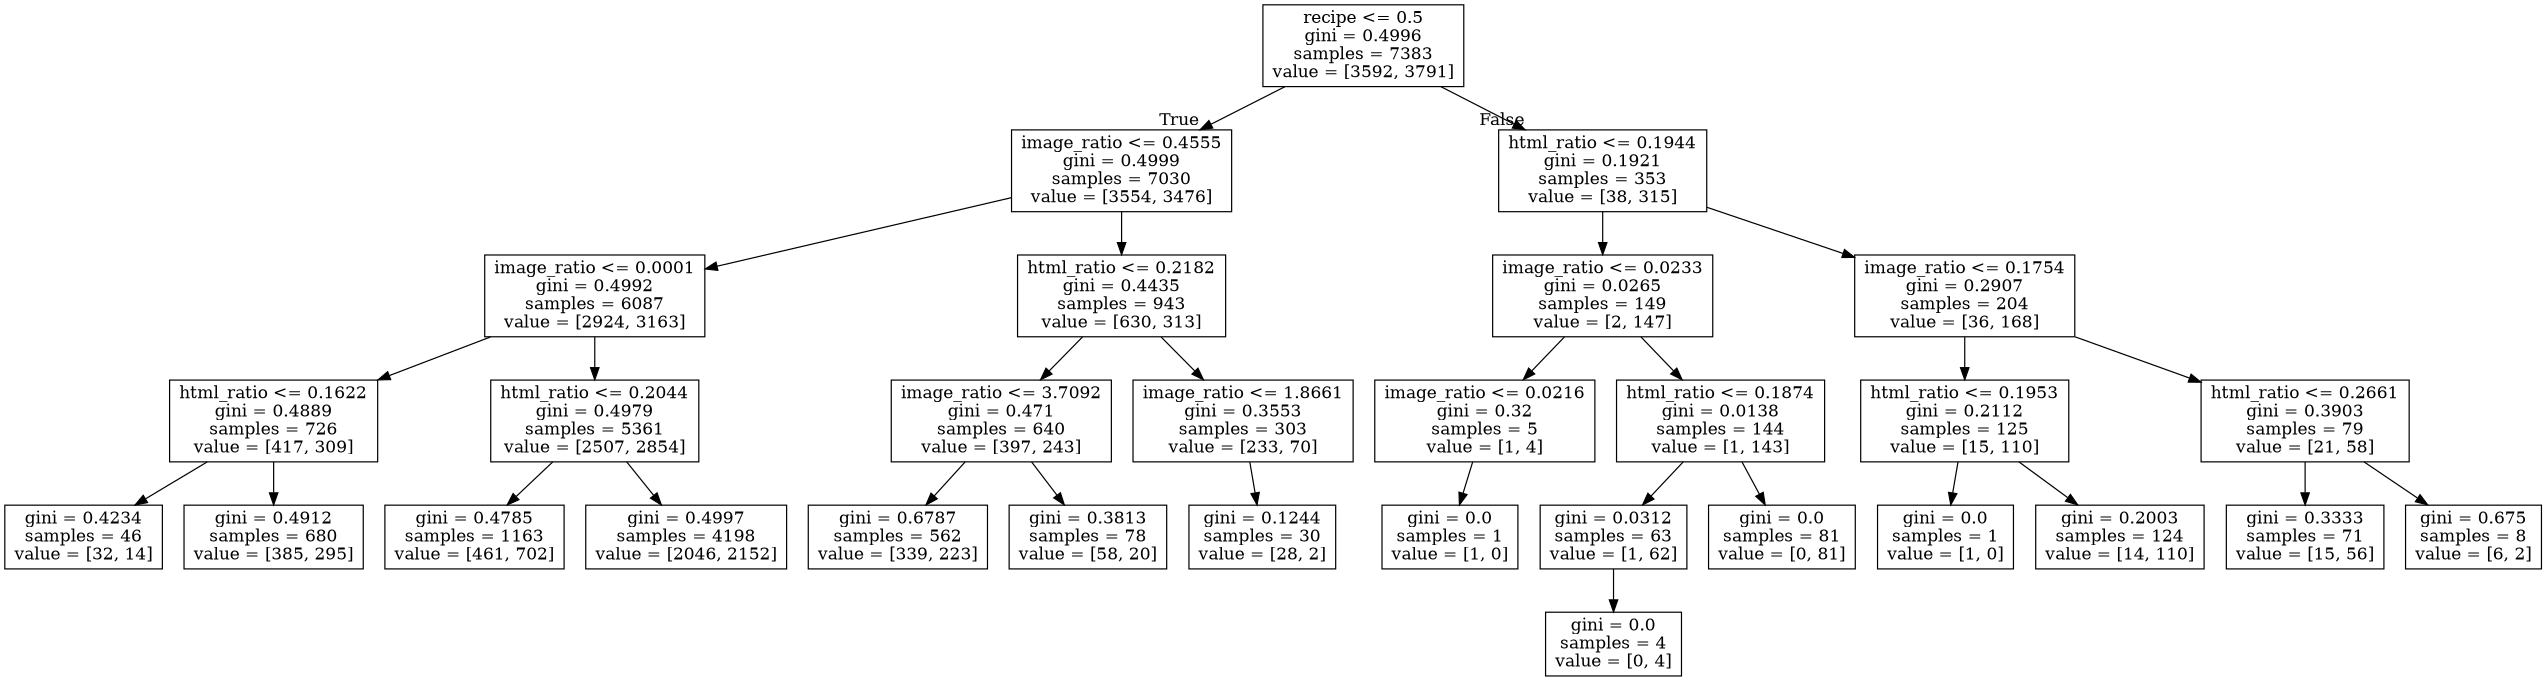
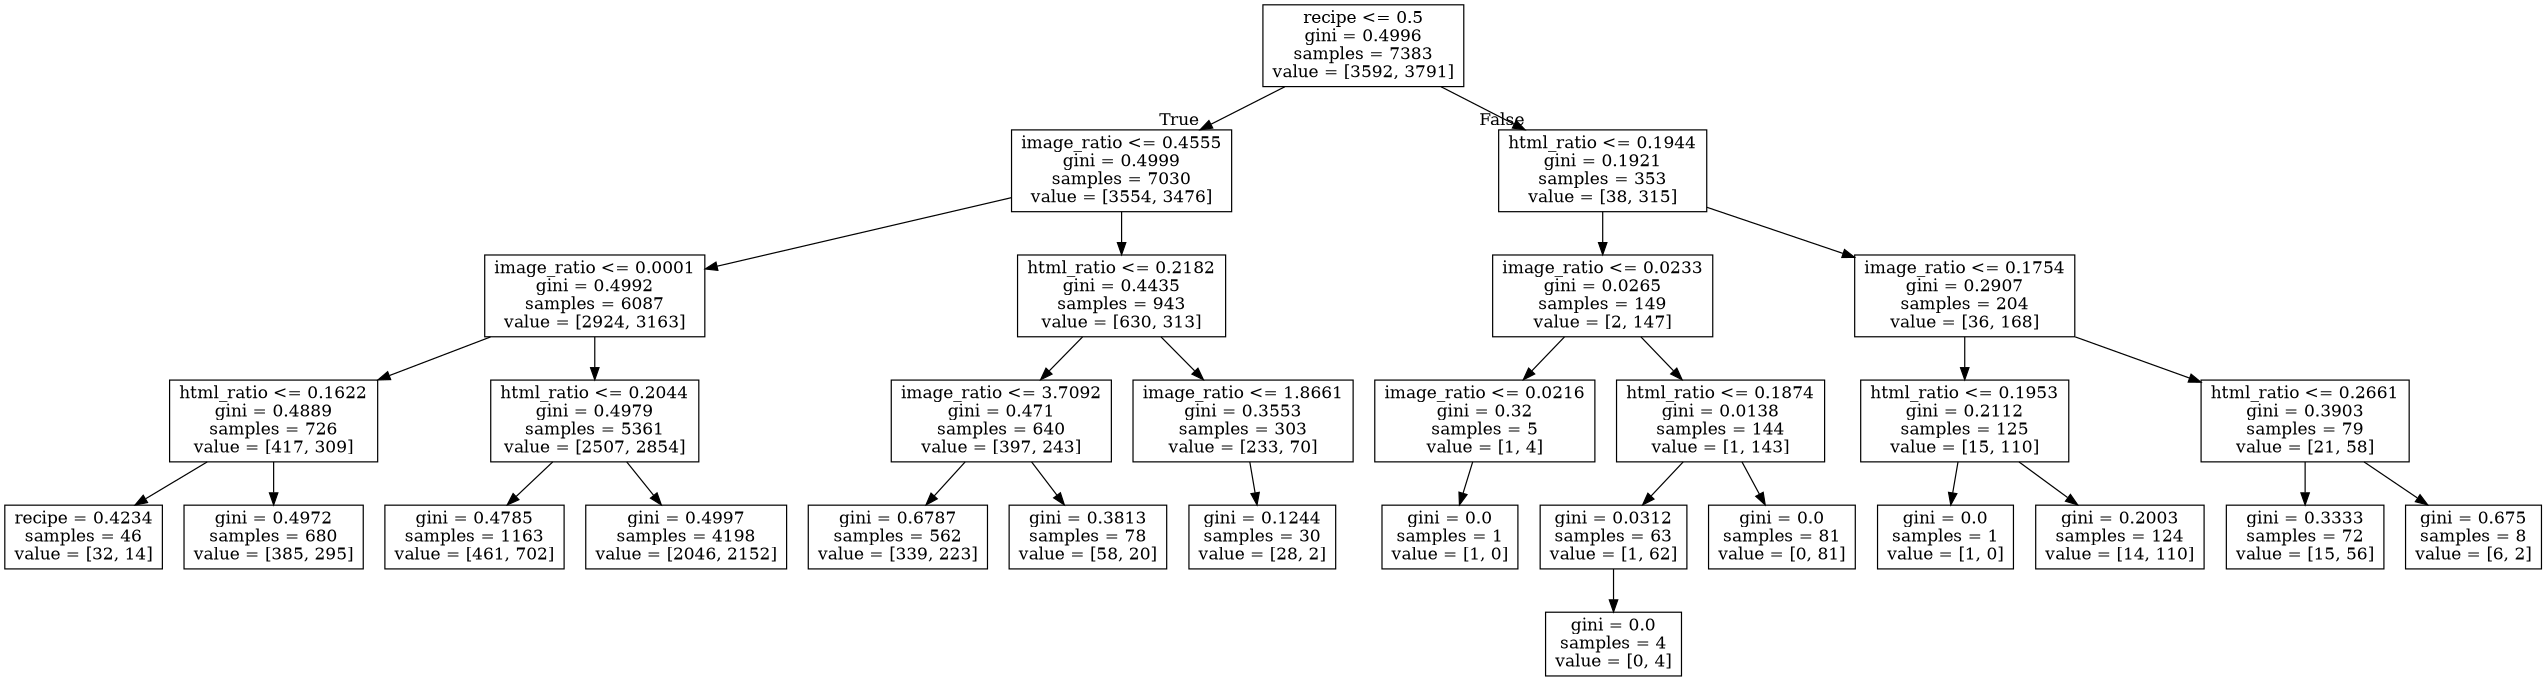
(84, 537) -> (84, 537)
(274, 537) -> (274, 537)
(2305, 537) -> (2305, 537)
